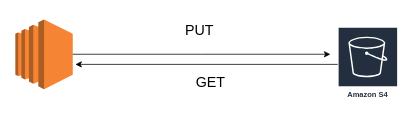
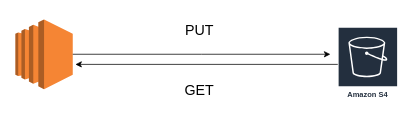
(210, 83) -> (199, 90)
